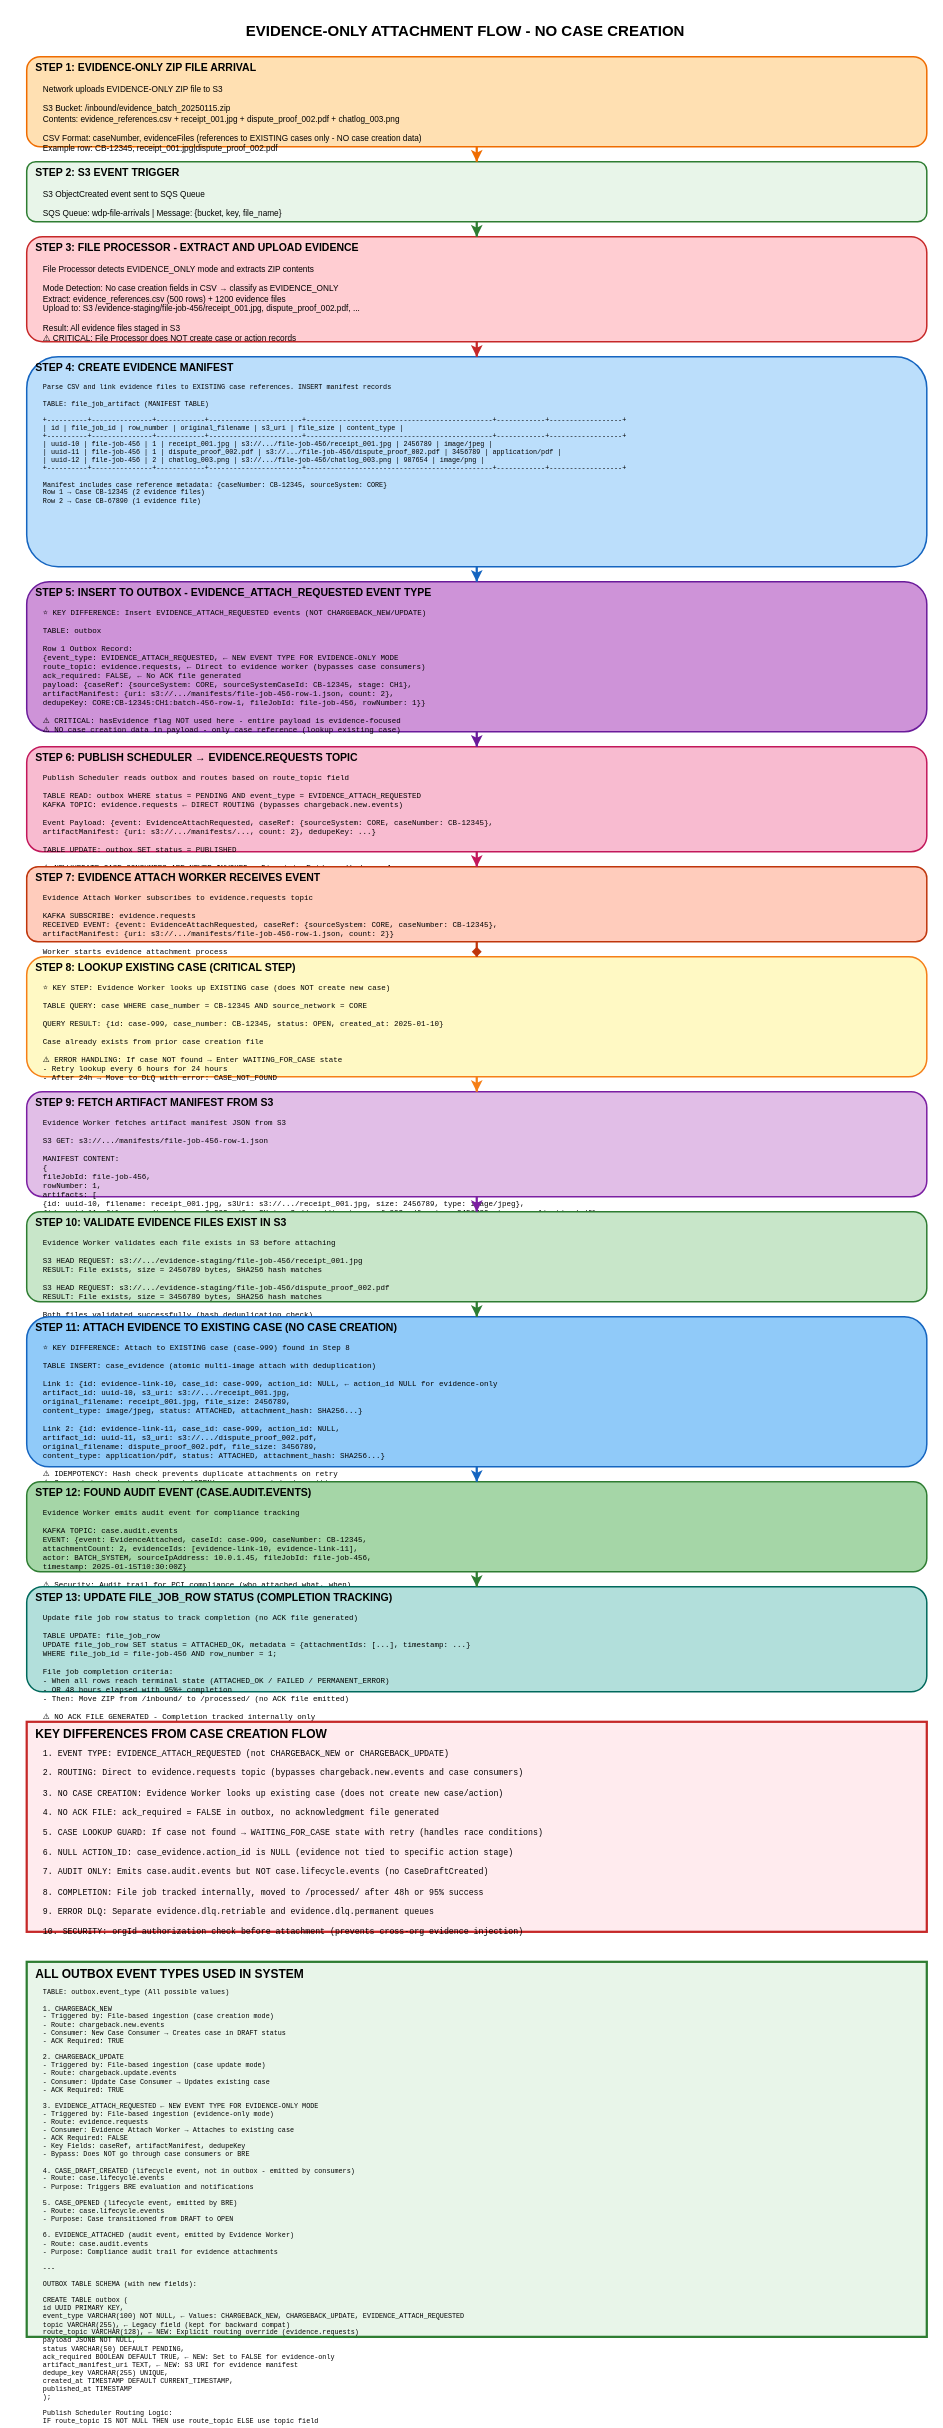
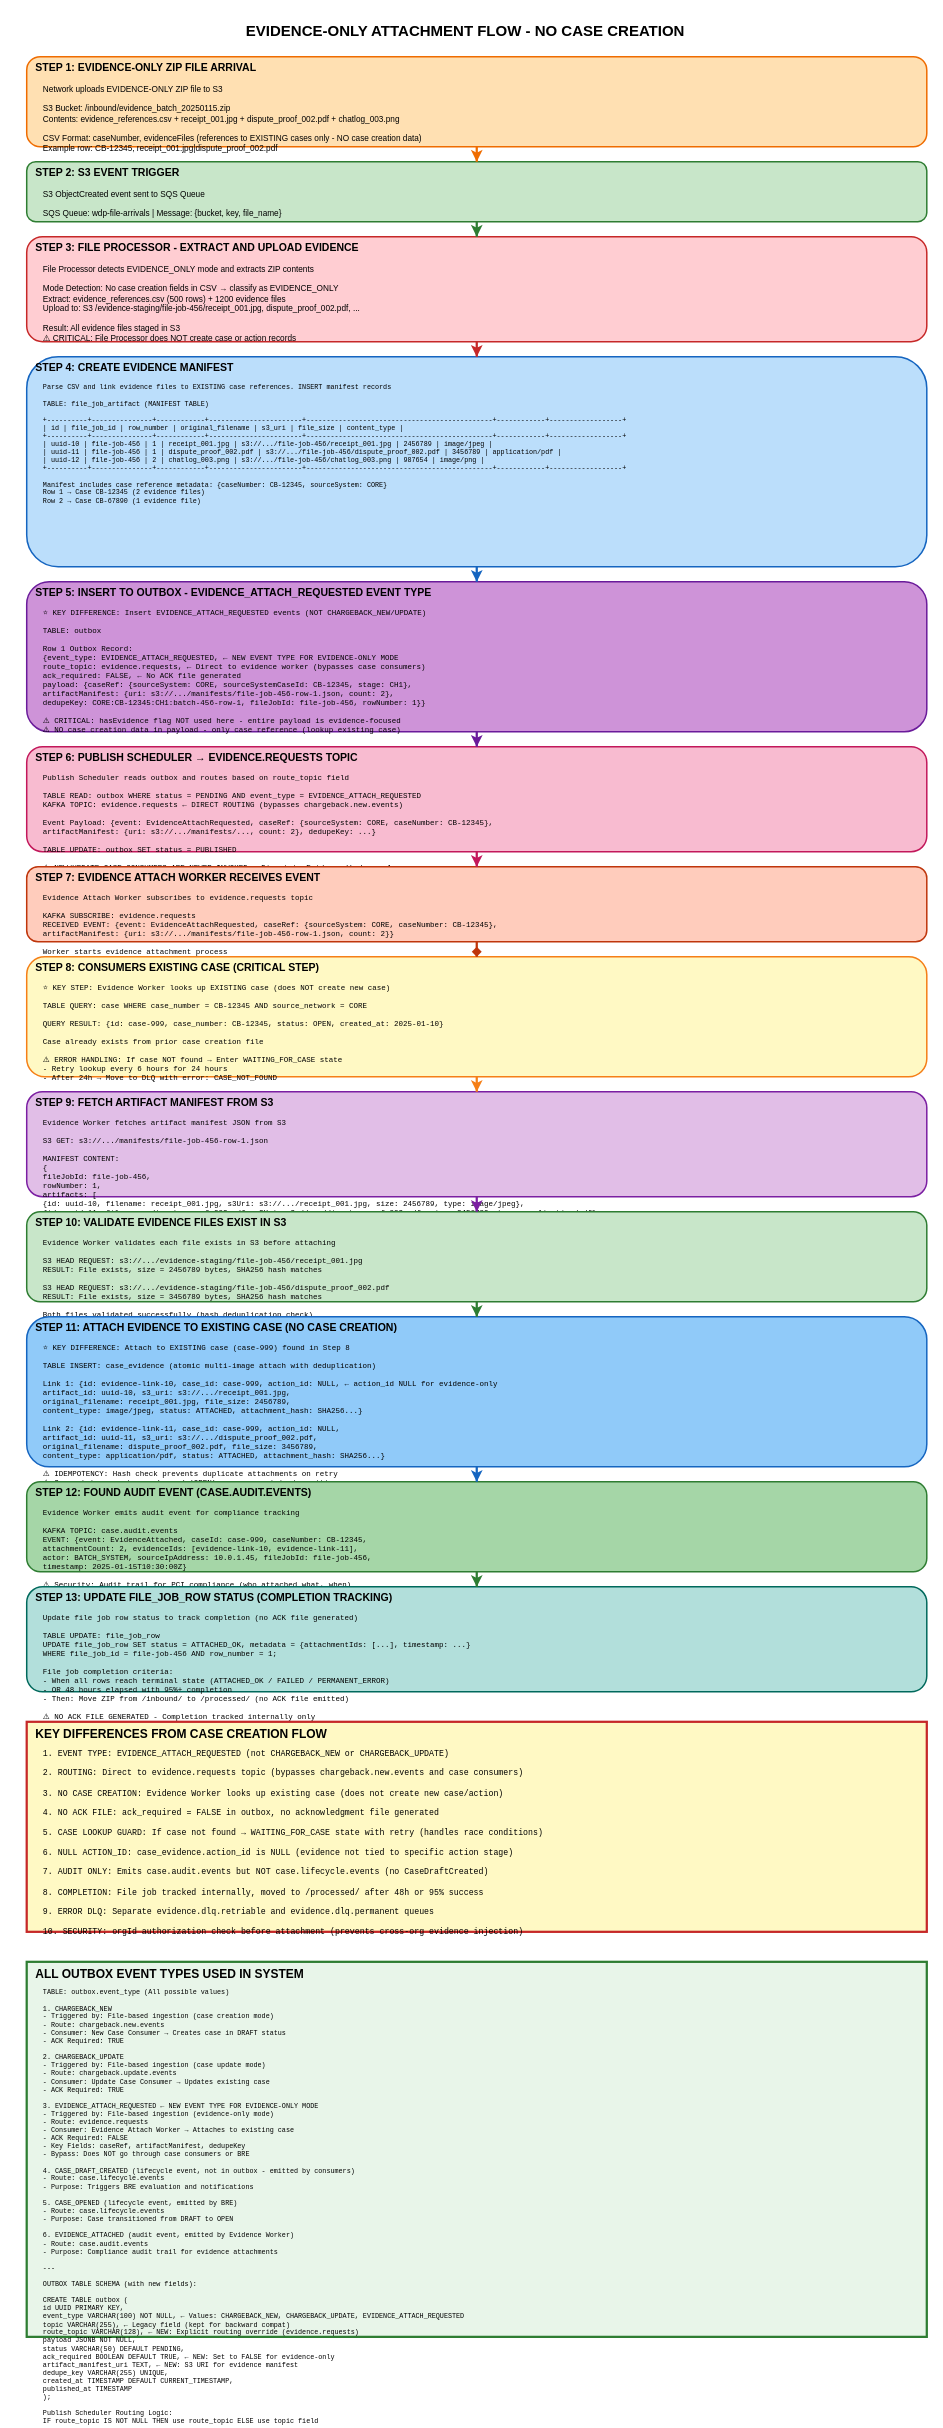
(477, 162) -> (477, 162)
(477, 192) -> (477, 192)
(155, 968) -> (164, 968)
(477, 1827) -> (477, 1827)
